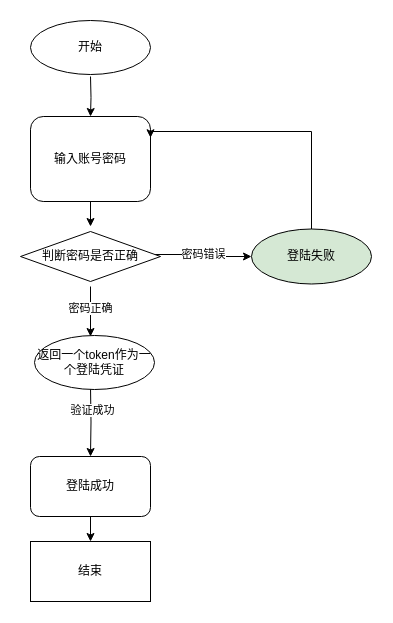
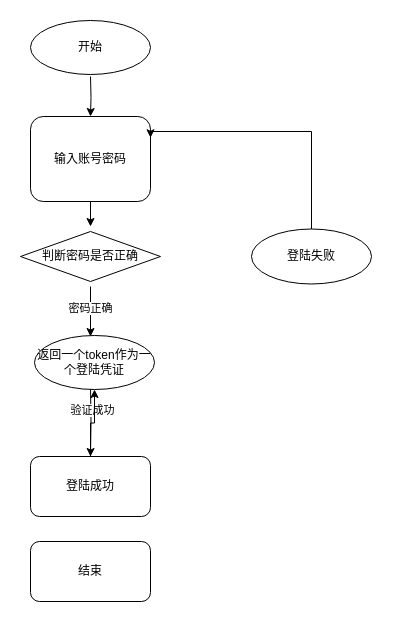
(200, 255) -> none
(312, 257) -> (312, 257)
(91, 533) -> (95, 410)
(91, 572) -> (91, 572)
